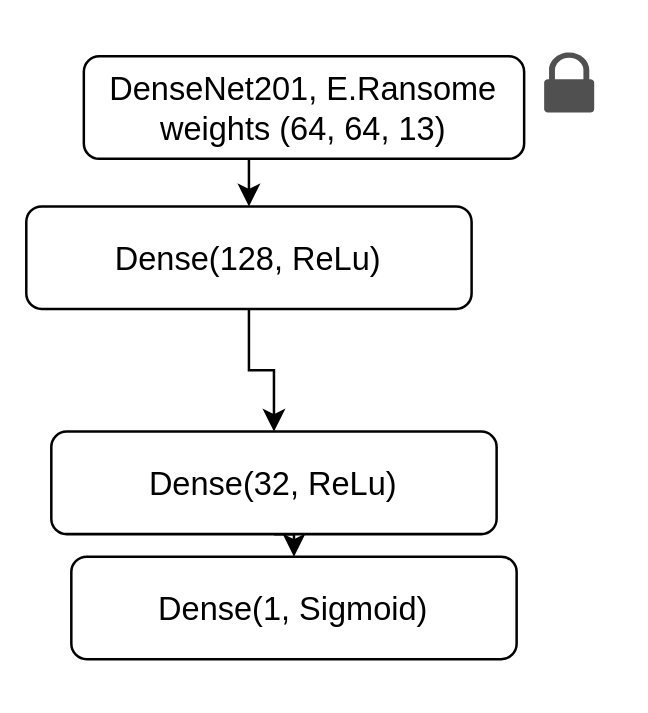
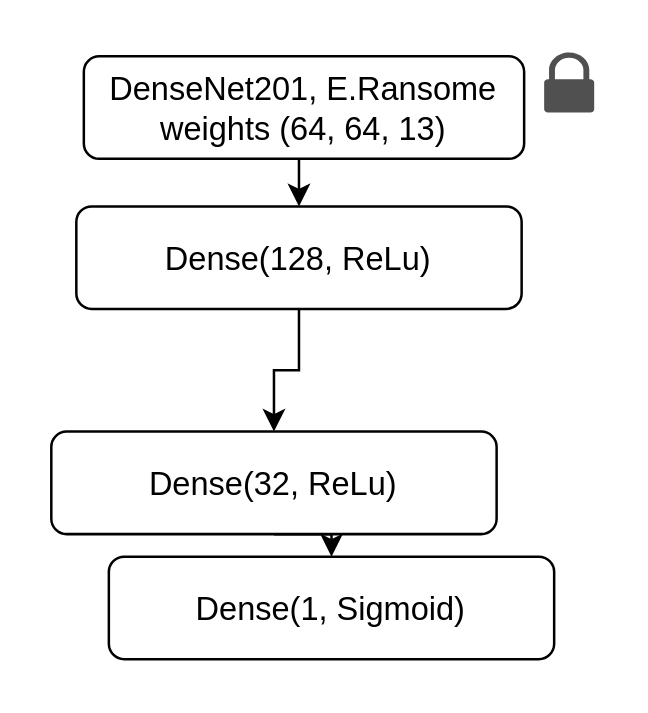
(249, 258) -> (299, 258)
(294, 608) -> (331, 608)
